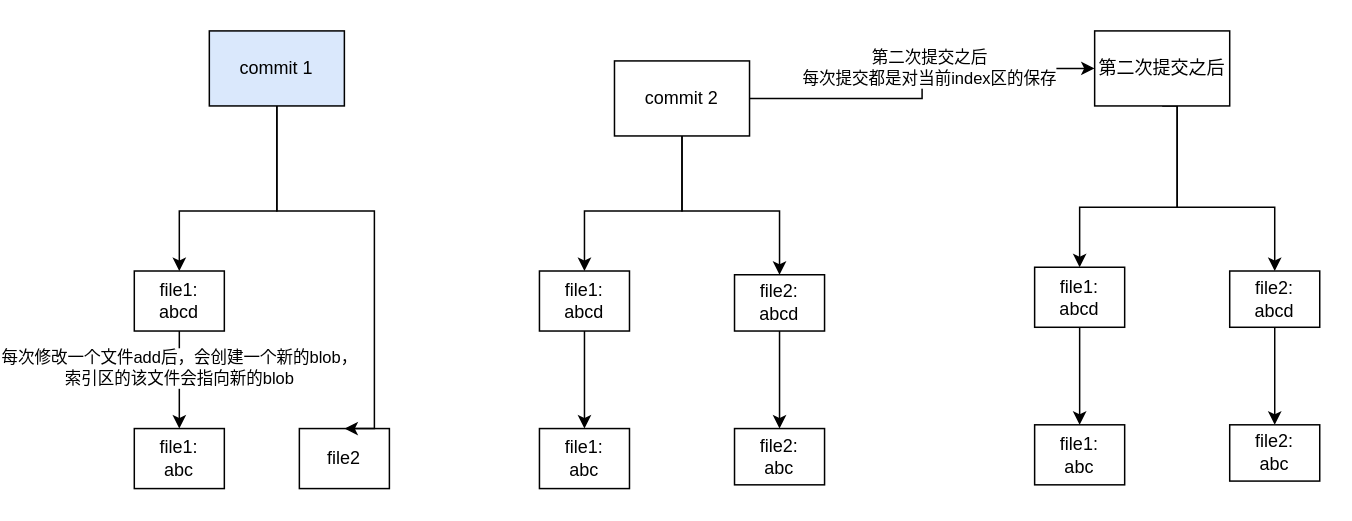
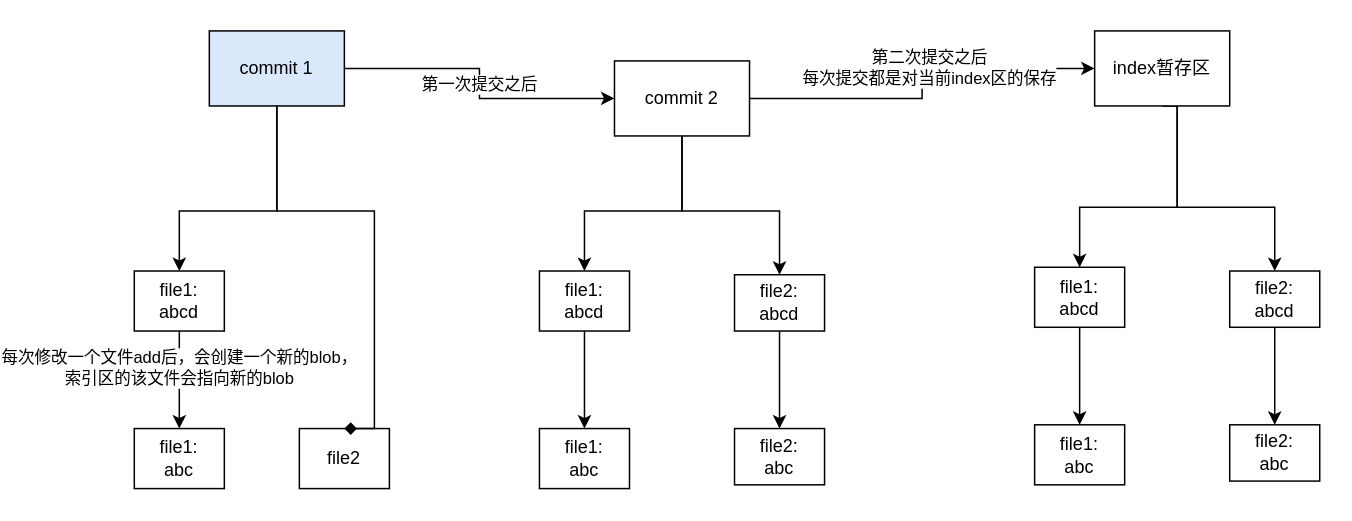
(1162, 68) -> (1162, 68)
none -> (479, 78)
(356, 428) -> (357, 428)
